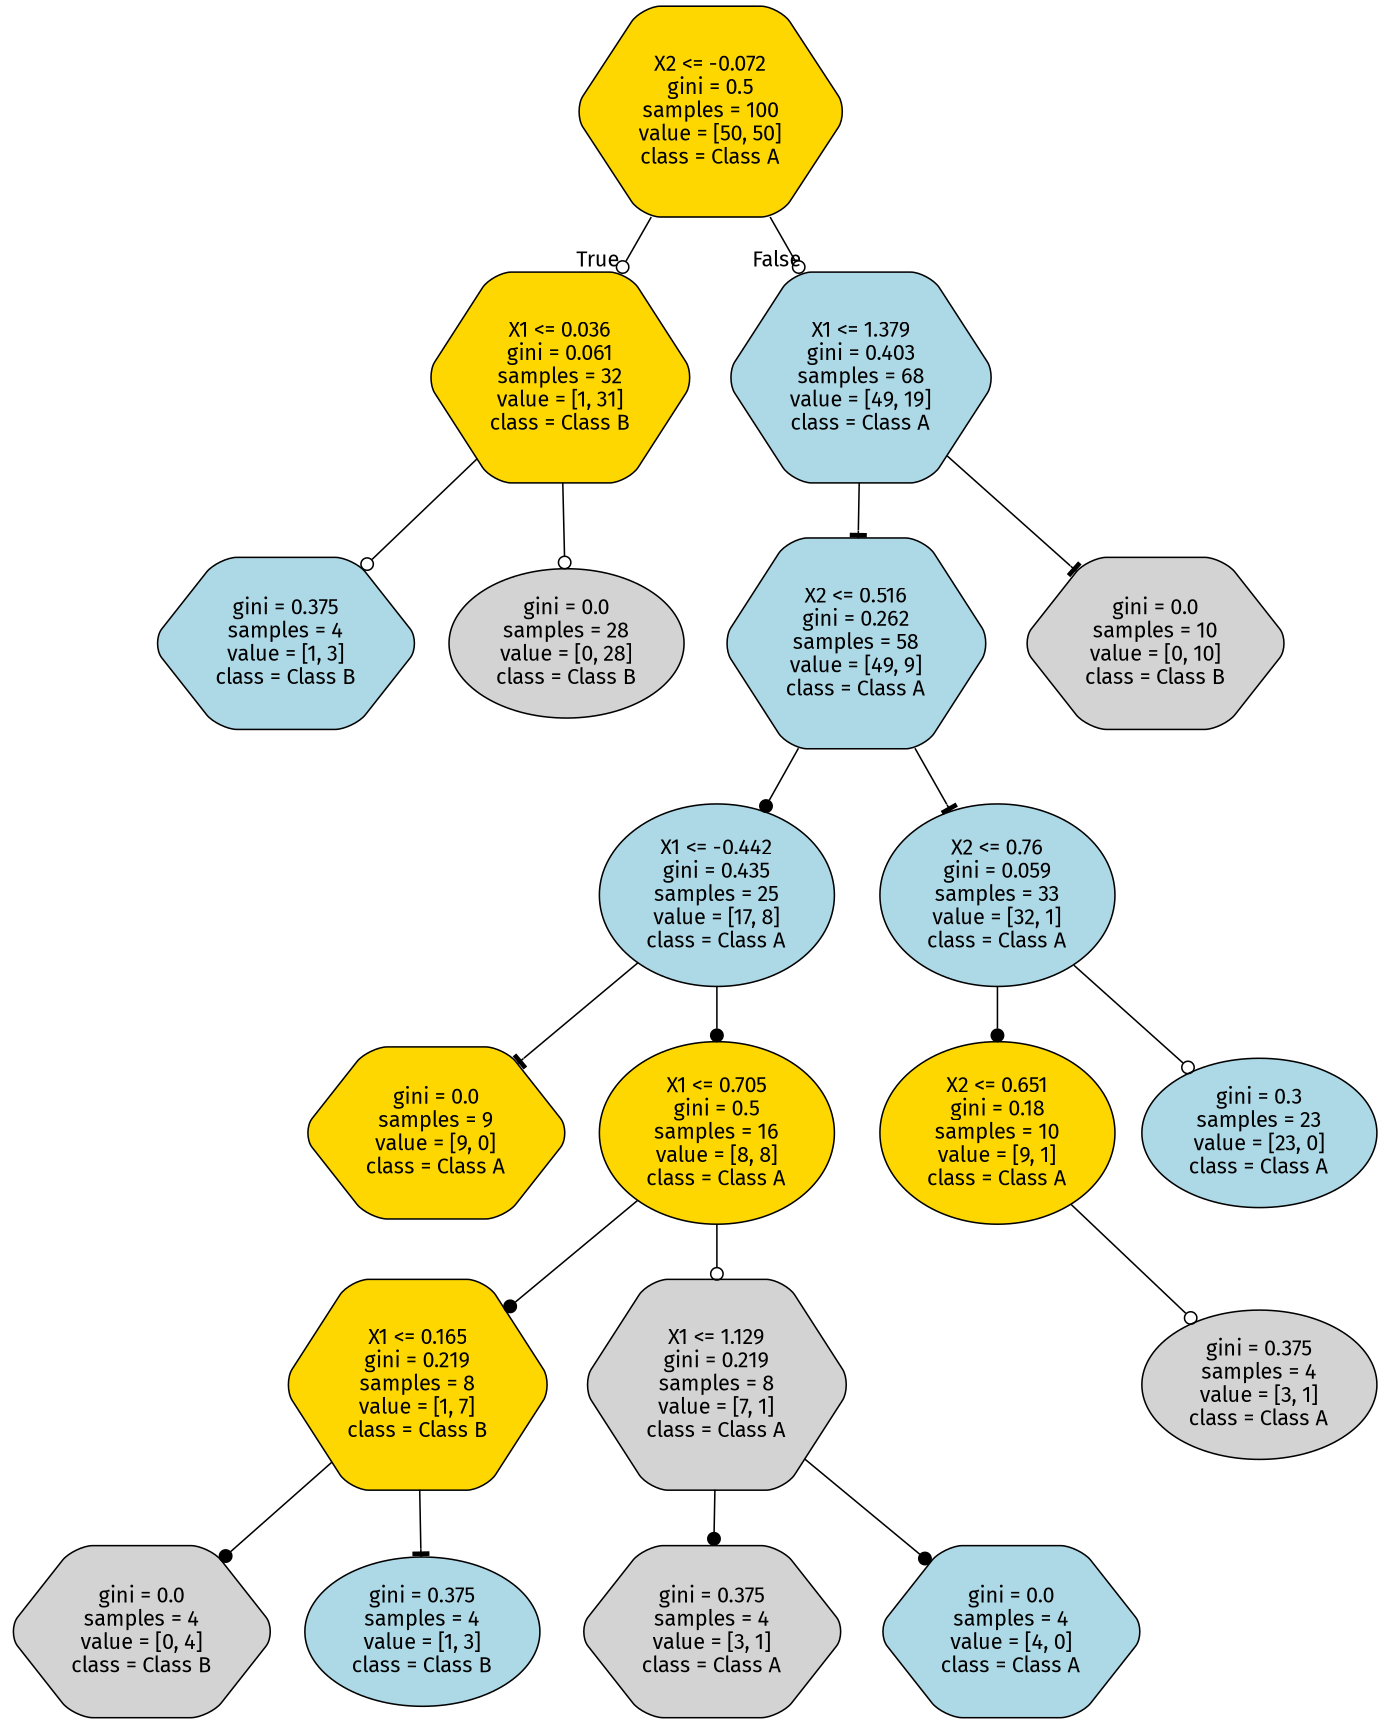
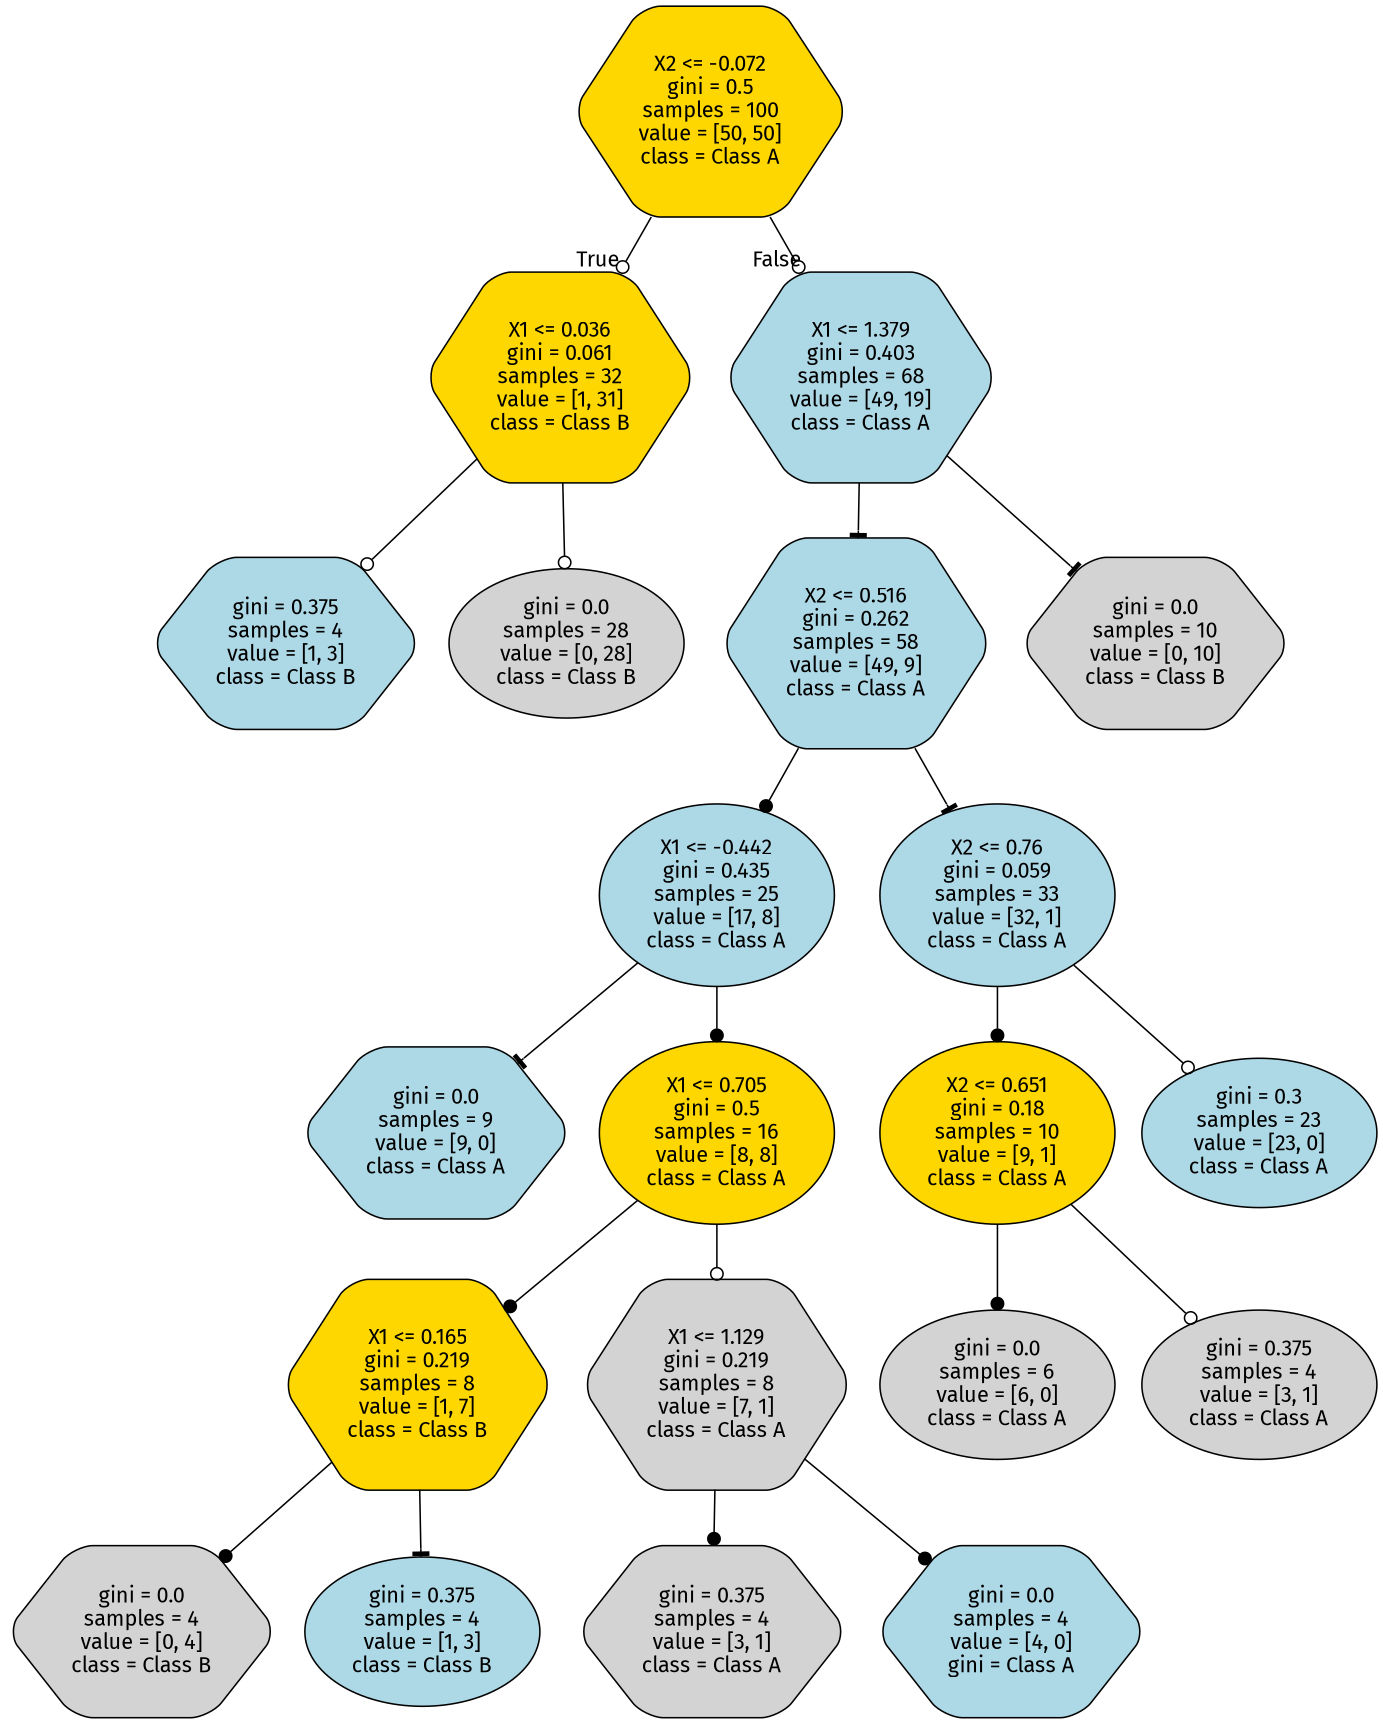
(436, 1133) -> (436, 1133)
none -> (997, 1385)
(1011, 1632) -> (1011, 1632)
